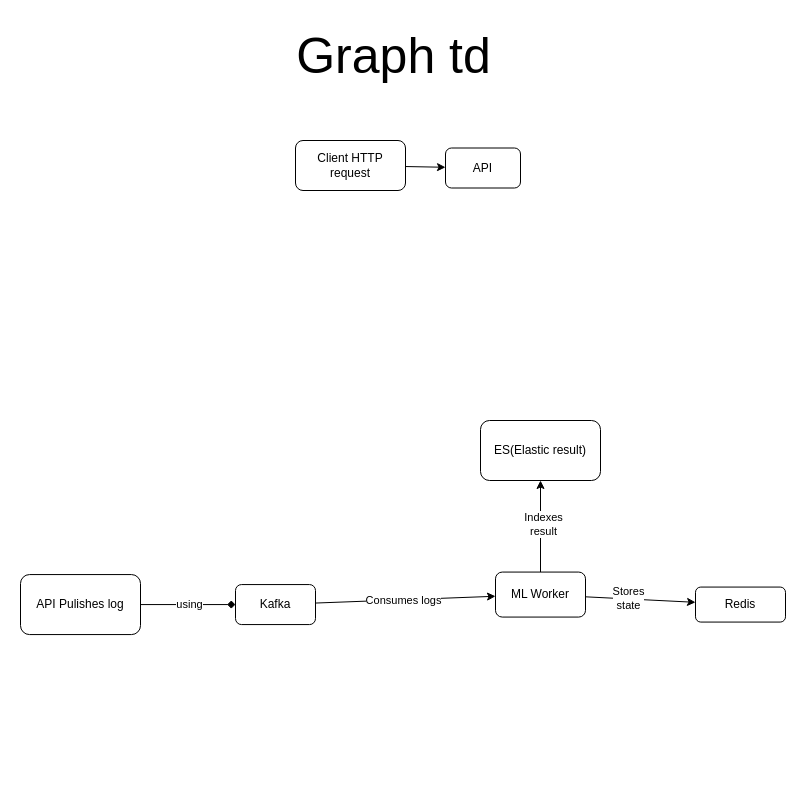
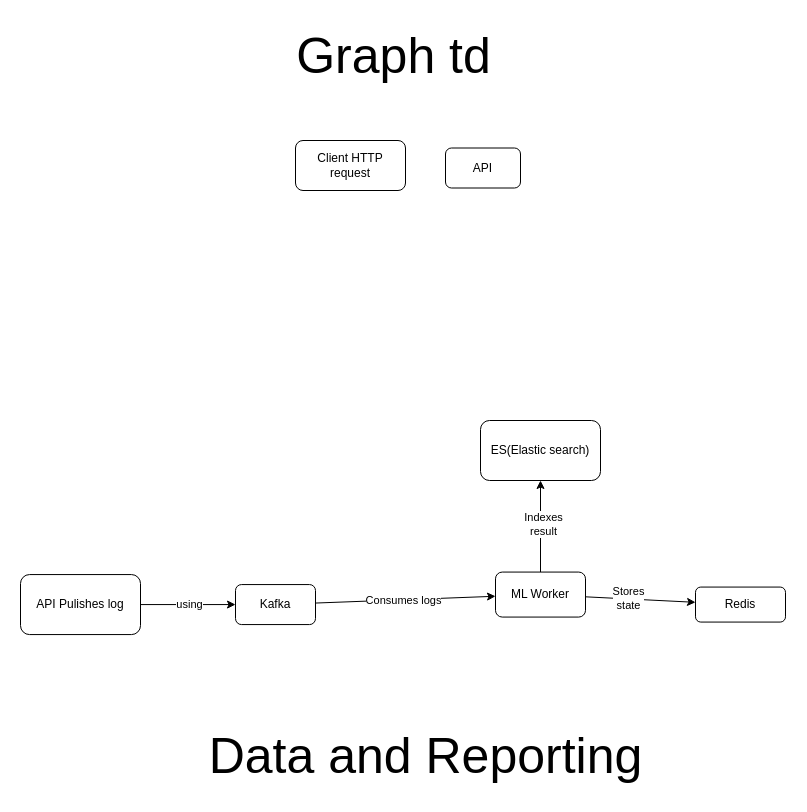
(422, 167) -> none
(541, 451) -> (541, 451)
(226, 605) -> (227, 605)
none -> (426, 756)
